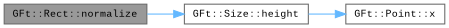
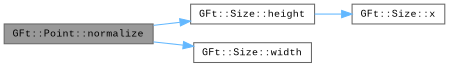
(76, 14) -> (79, 34)
(395, 14) -> (398, 14)
none -> (253, 53)
